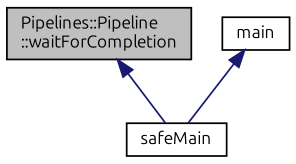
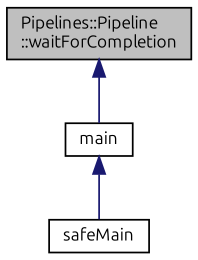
(147, 98) -> (99, 100)
